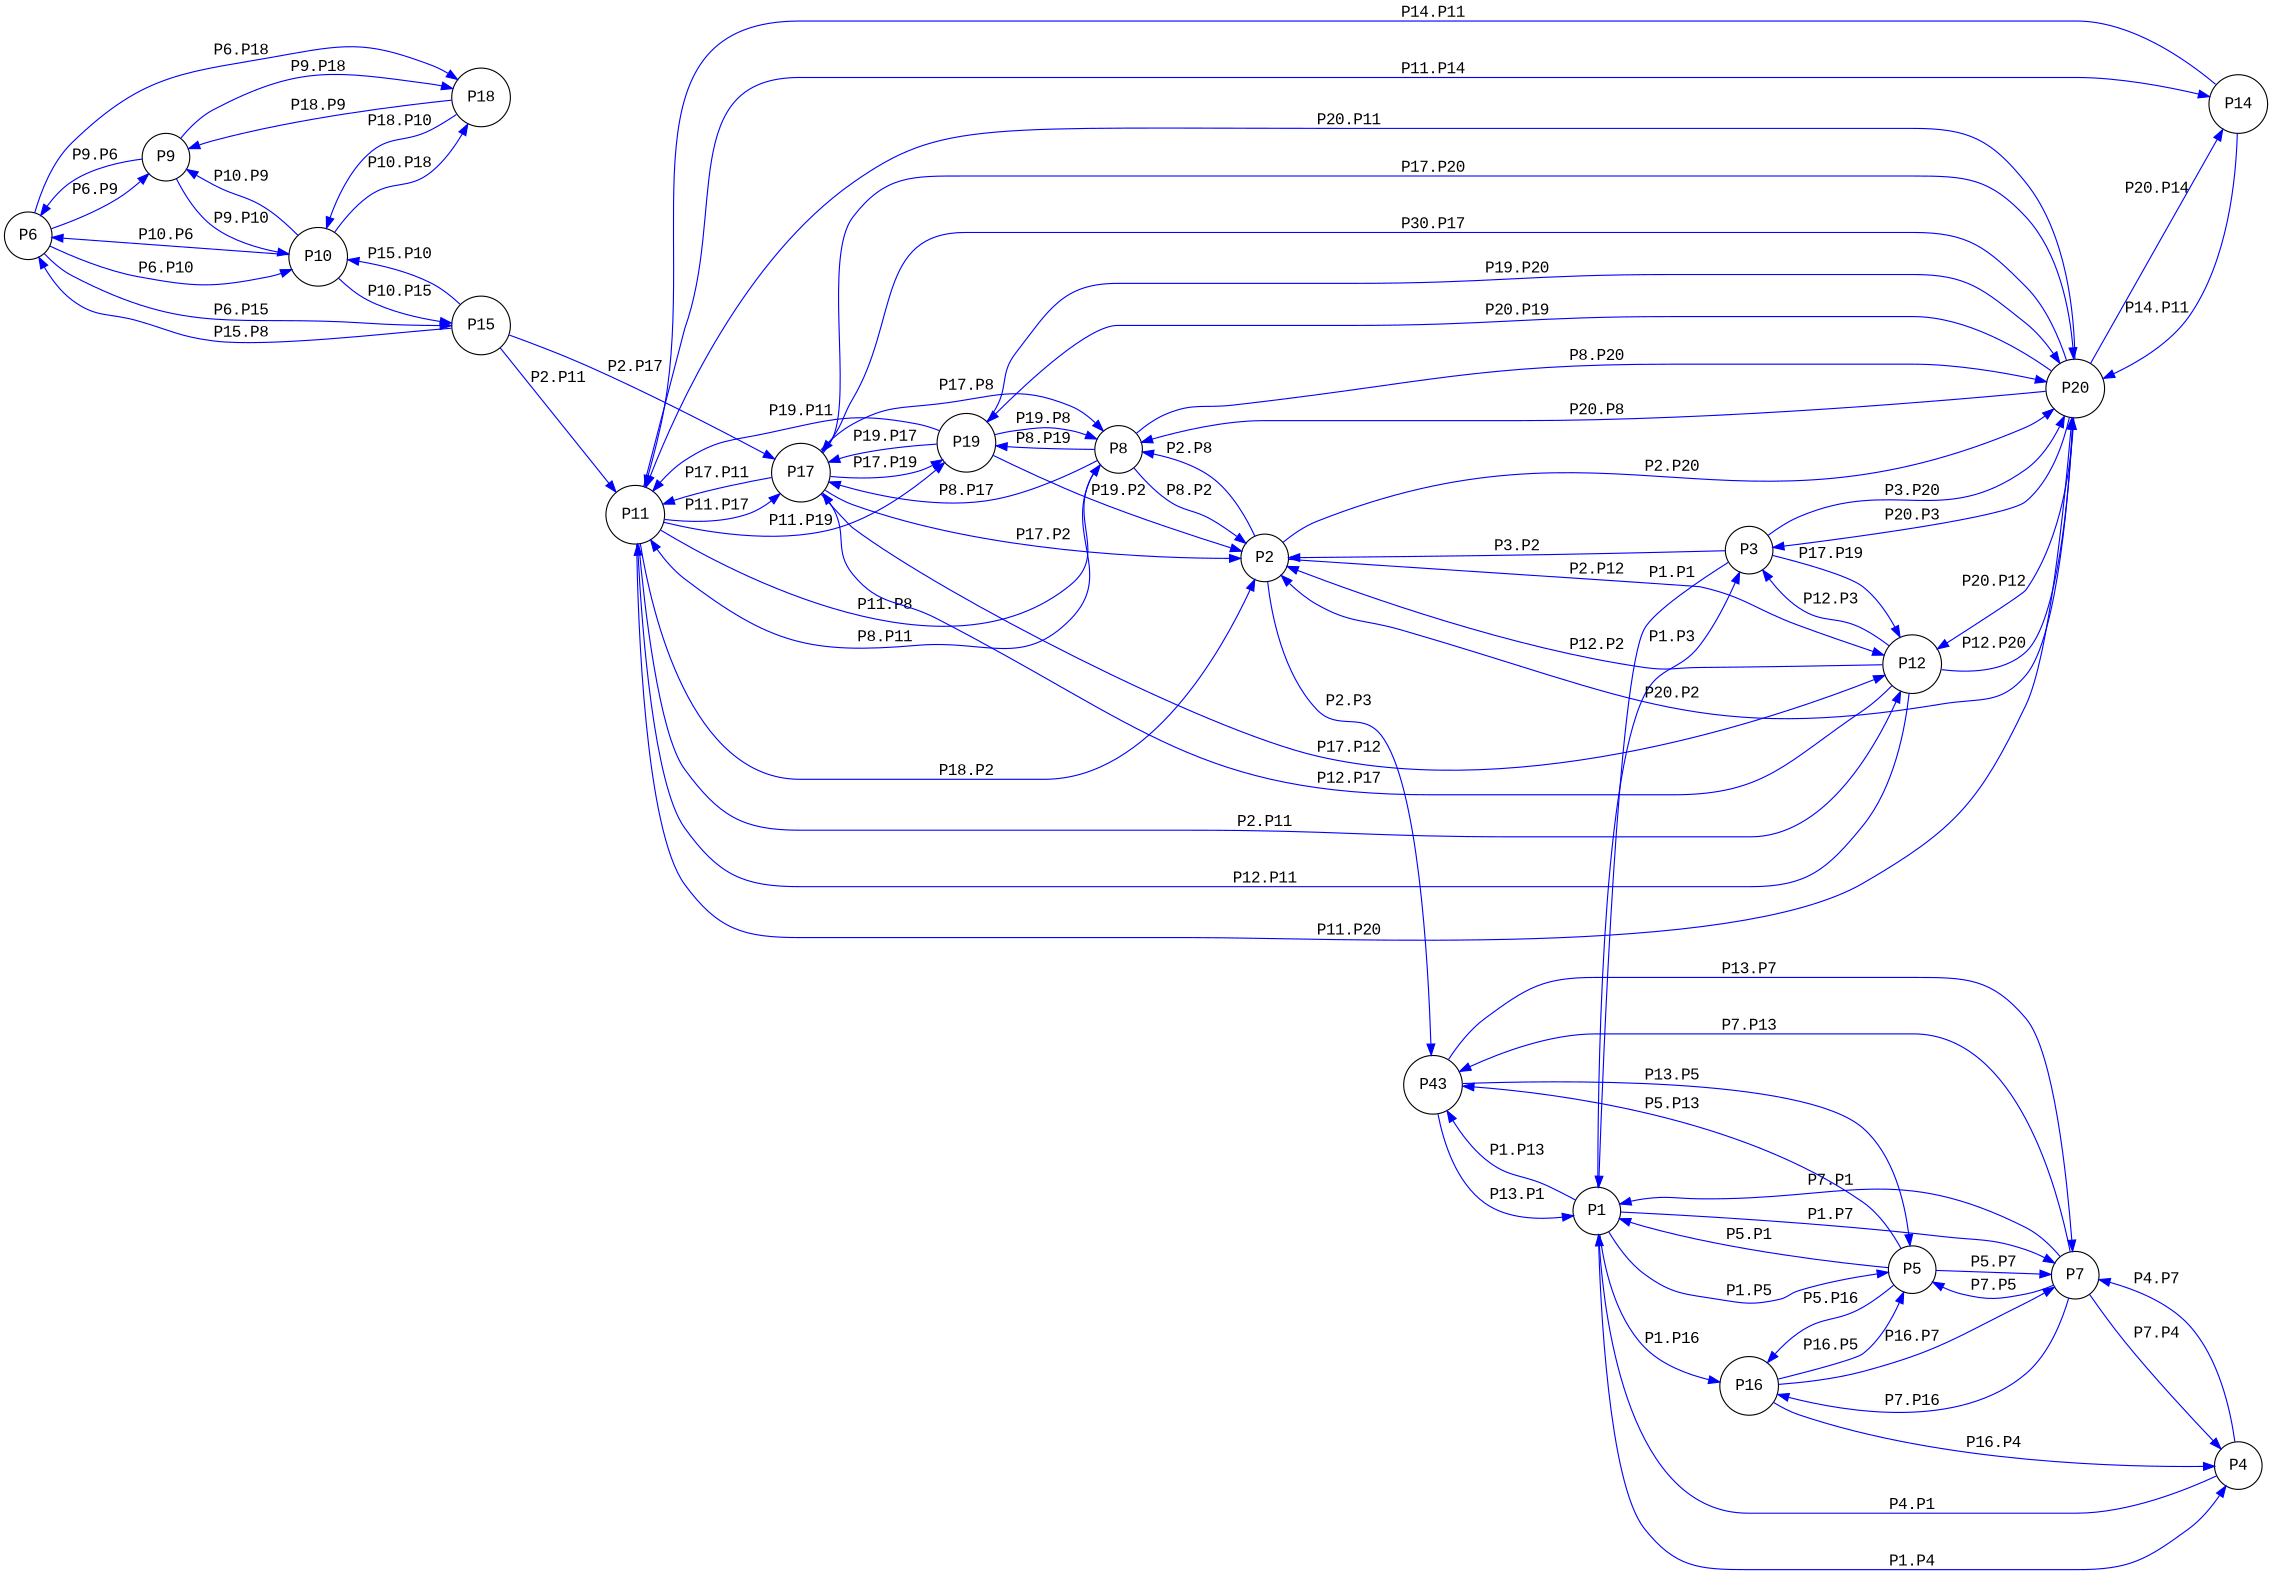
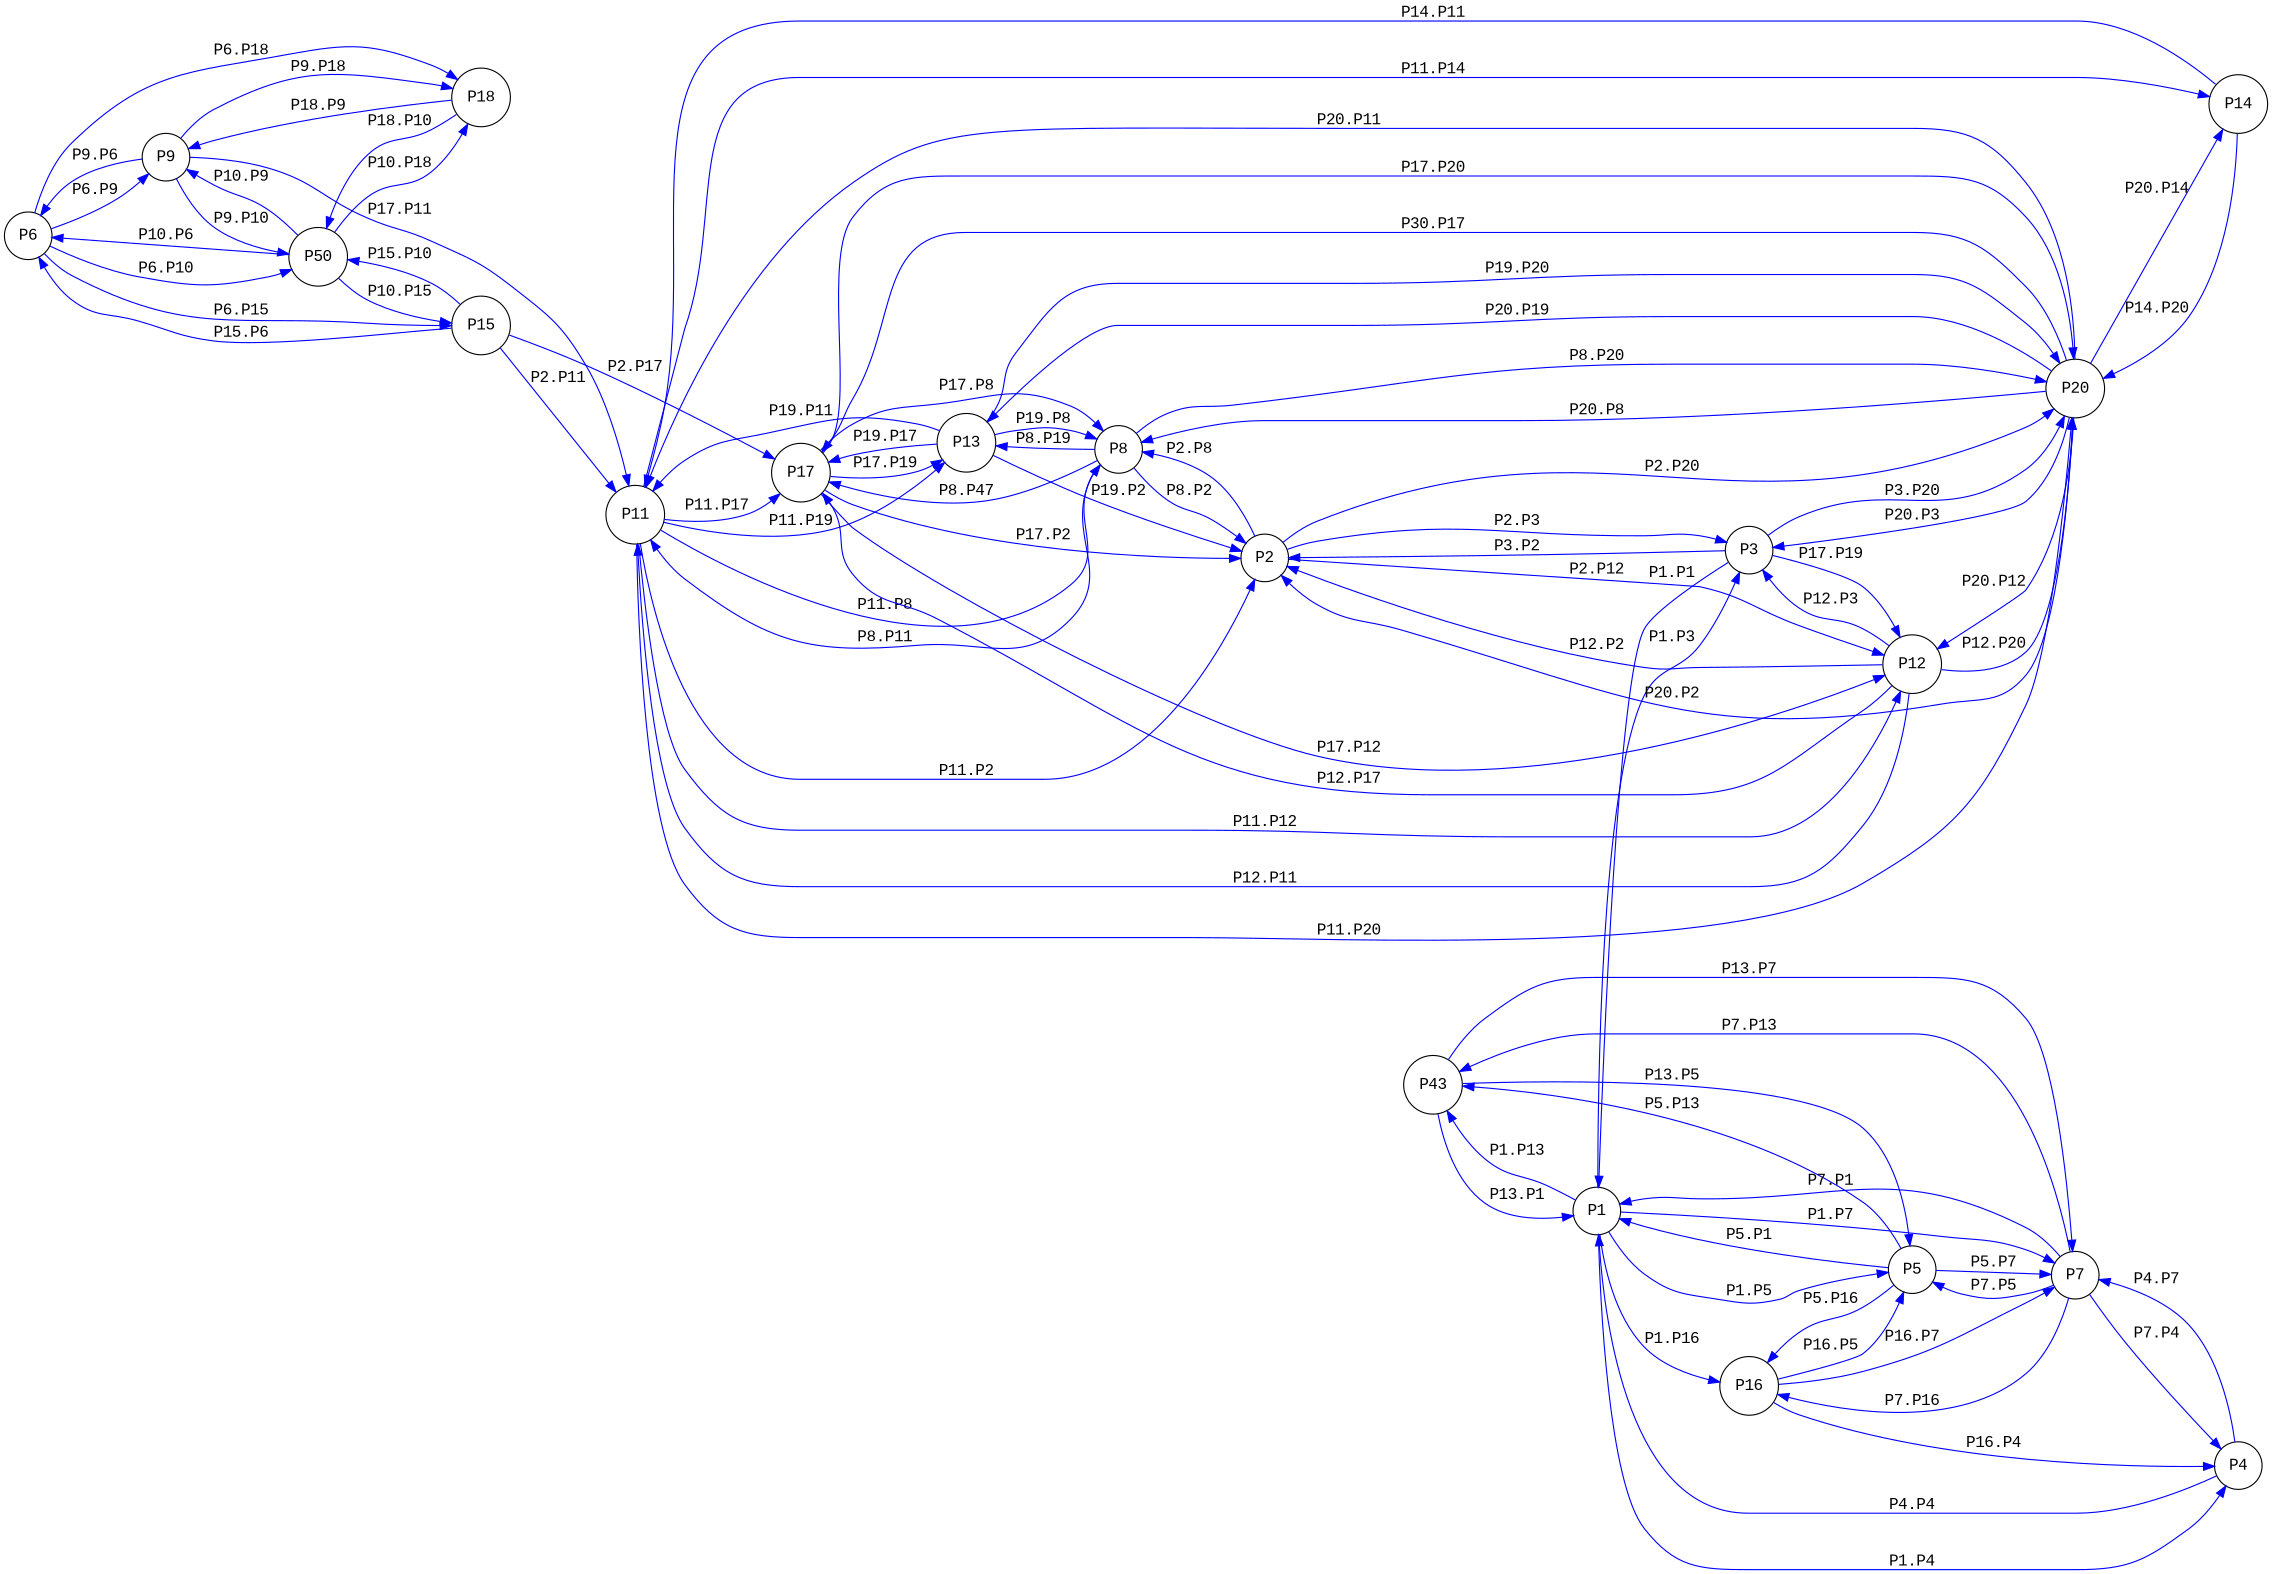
(318, 257) -> (318, 257)
(2157, 308) -> (2157, 308)
(241, 333) -> (241, 333)
(966, 443) -> (966, 443)
(722, 487) -> (459, 254)
(966, 491) -> (966, 491)
(966, 771) -> (966, 771)
(1401, 783) -> (1501, 531)
(1265, 822) -> (1265, 822)
(1912, 1505) -> (1912, 1505)
